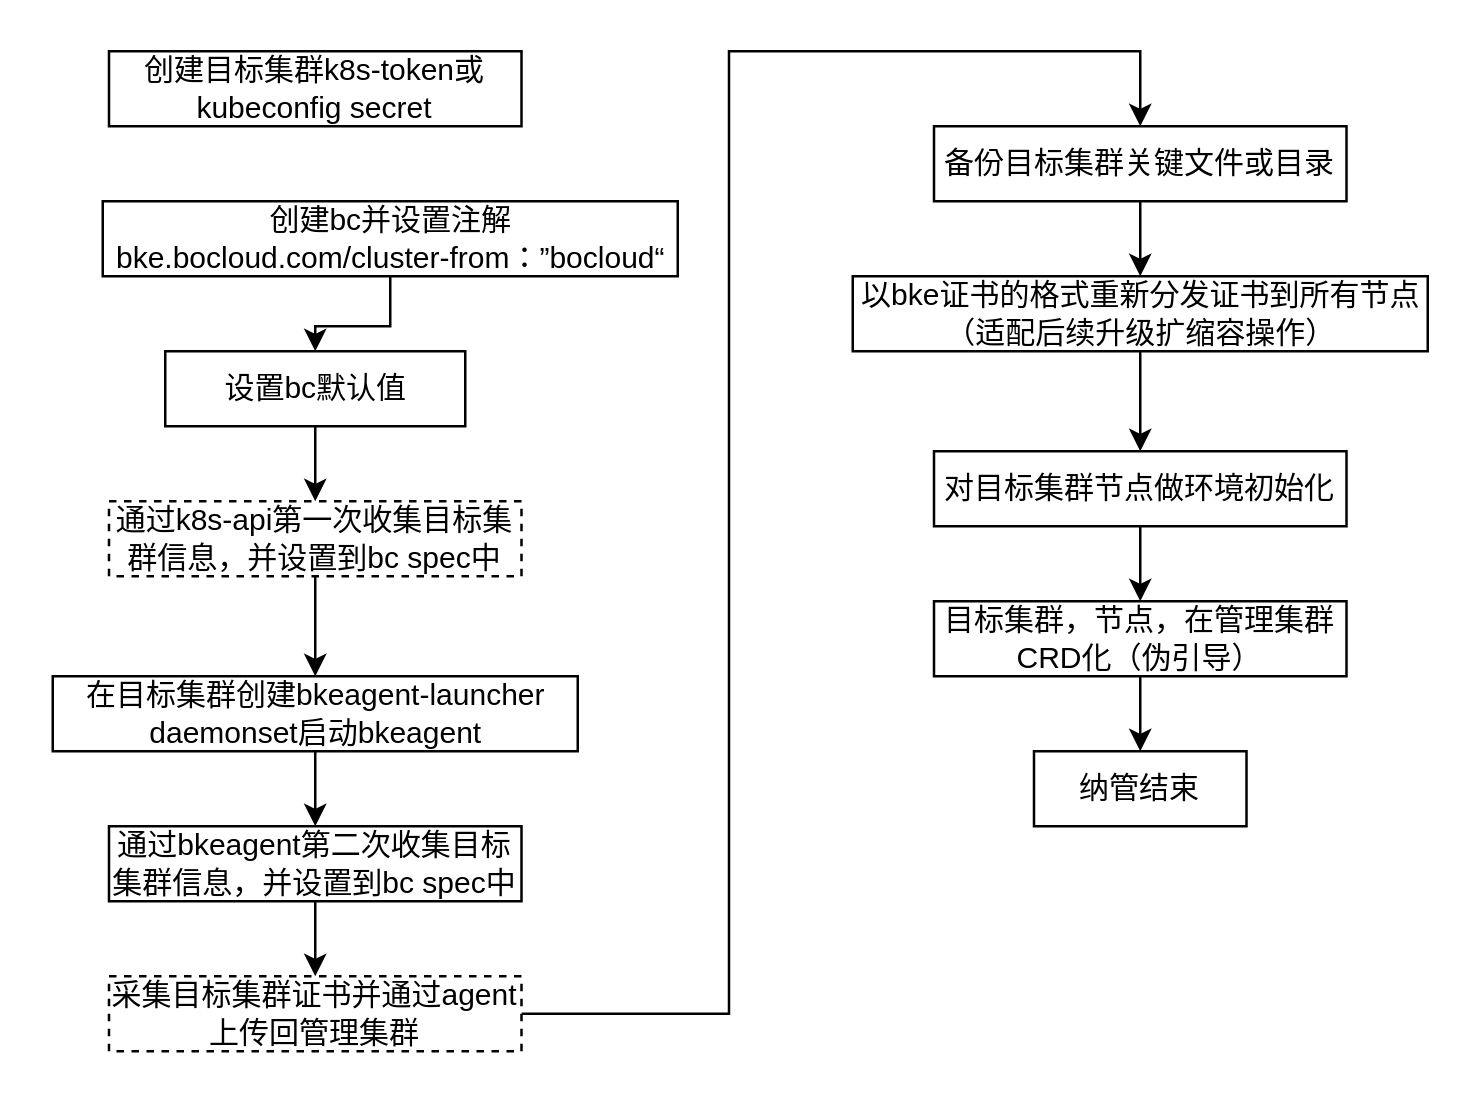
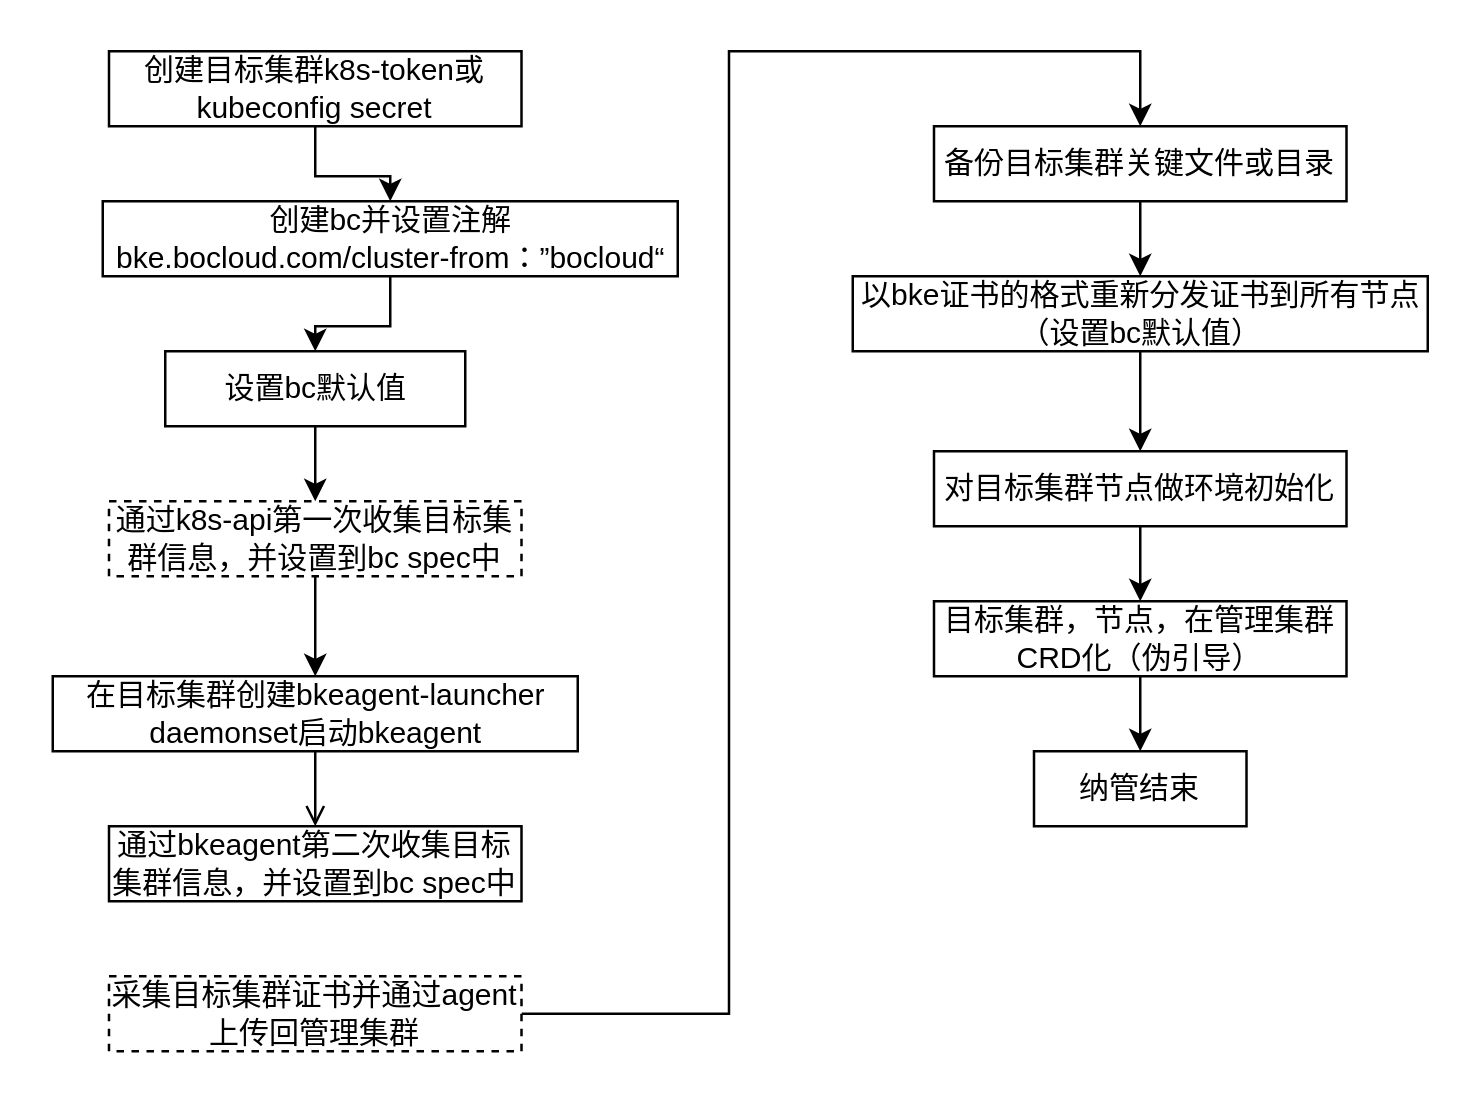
none -> (332, 176)
(1141, 314) -> (1141, 314)
(315, 808) -> (315, 812)
(315, 947) -> none
